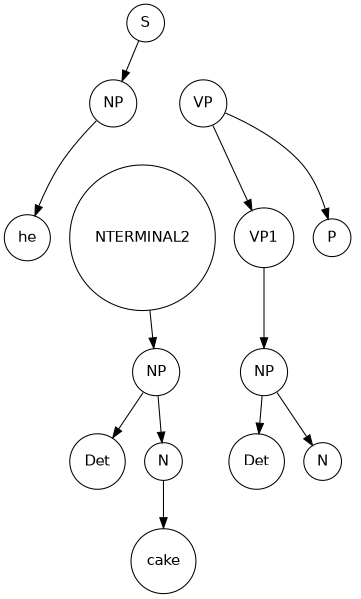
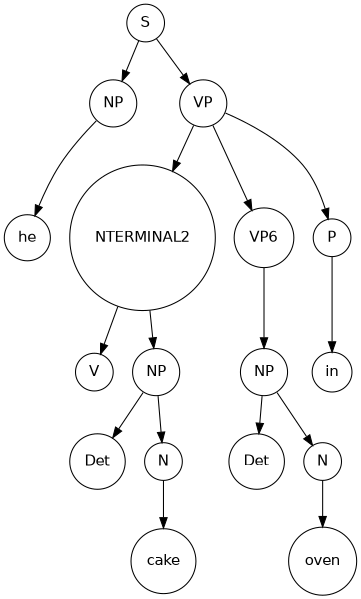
none -> (170, 57)
none -> (185, 143)
(264, 238) -> (264, 238)
none -> (94, 372)
none -> (332, 372)
none -> (323, 561)
